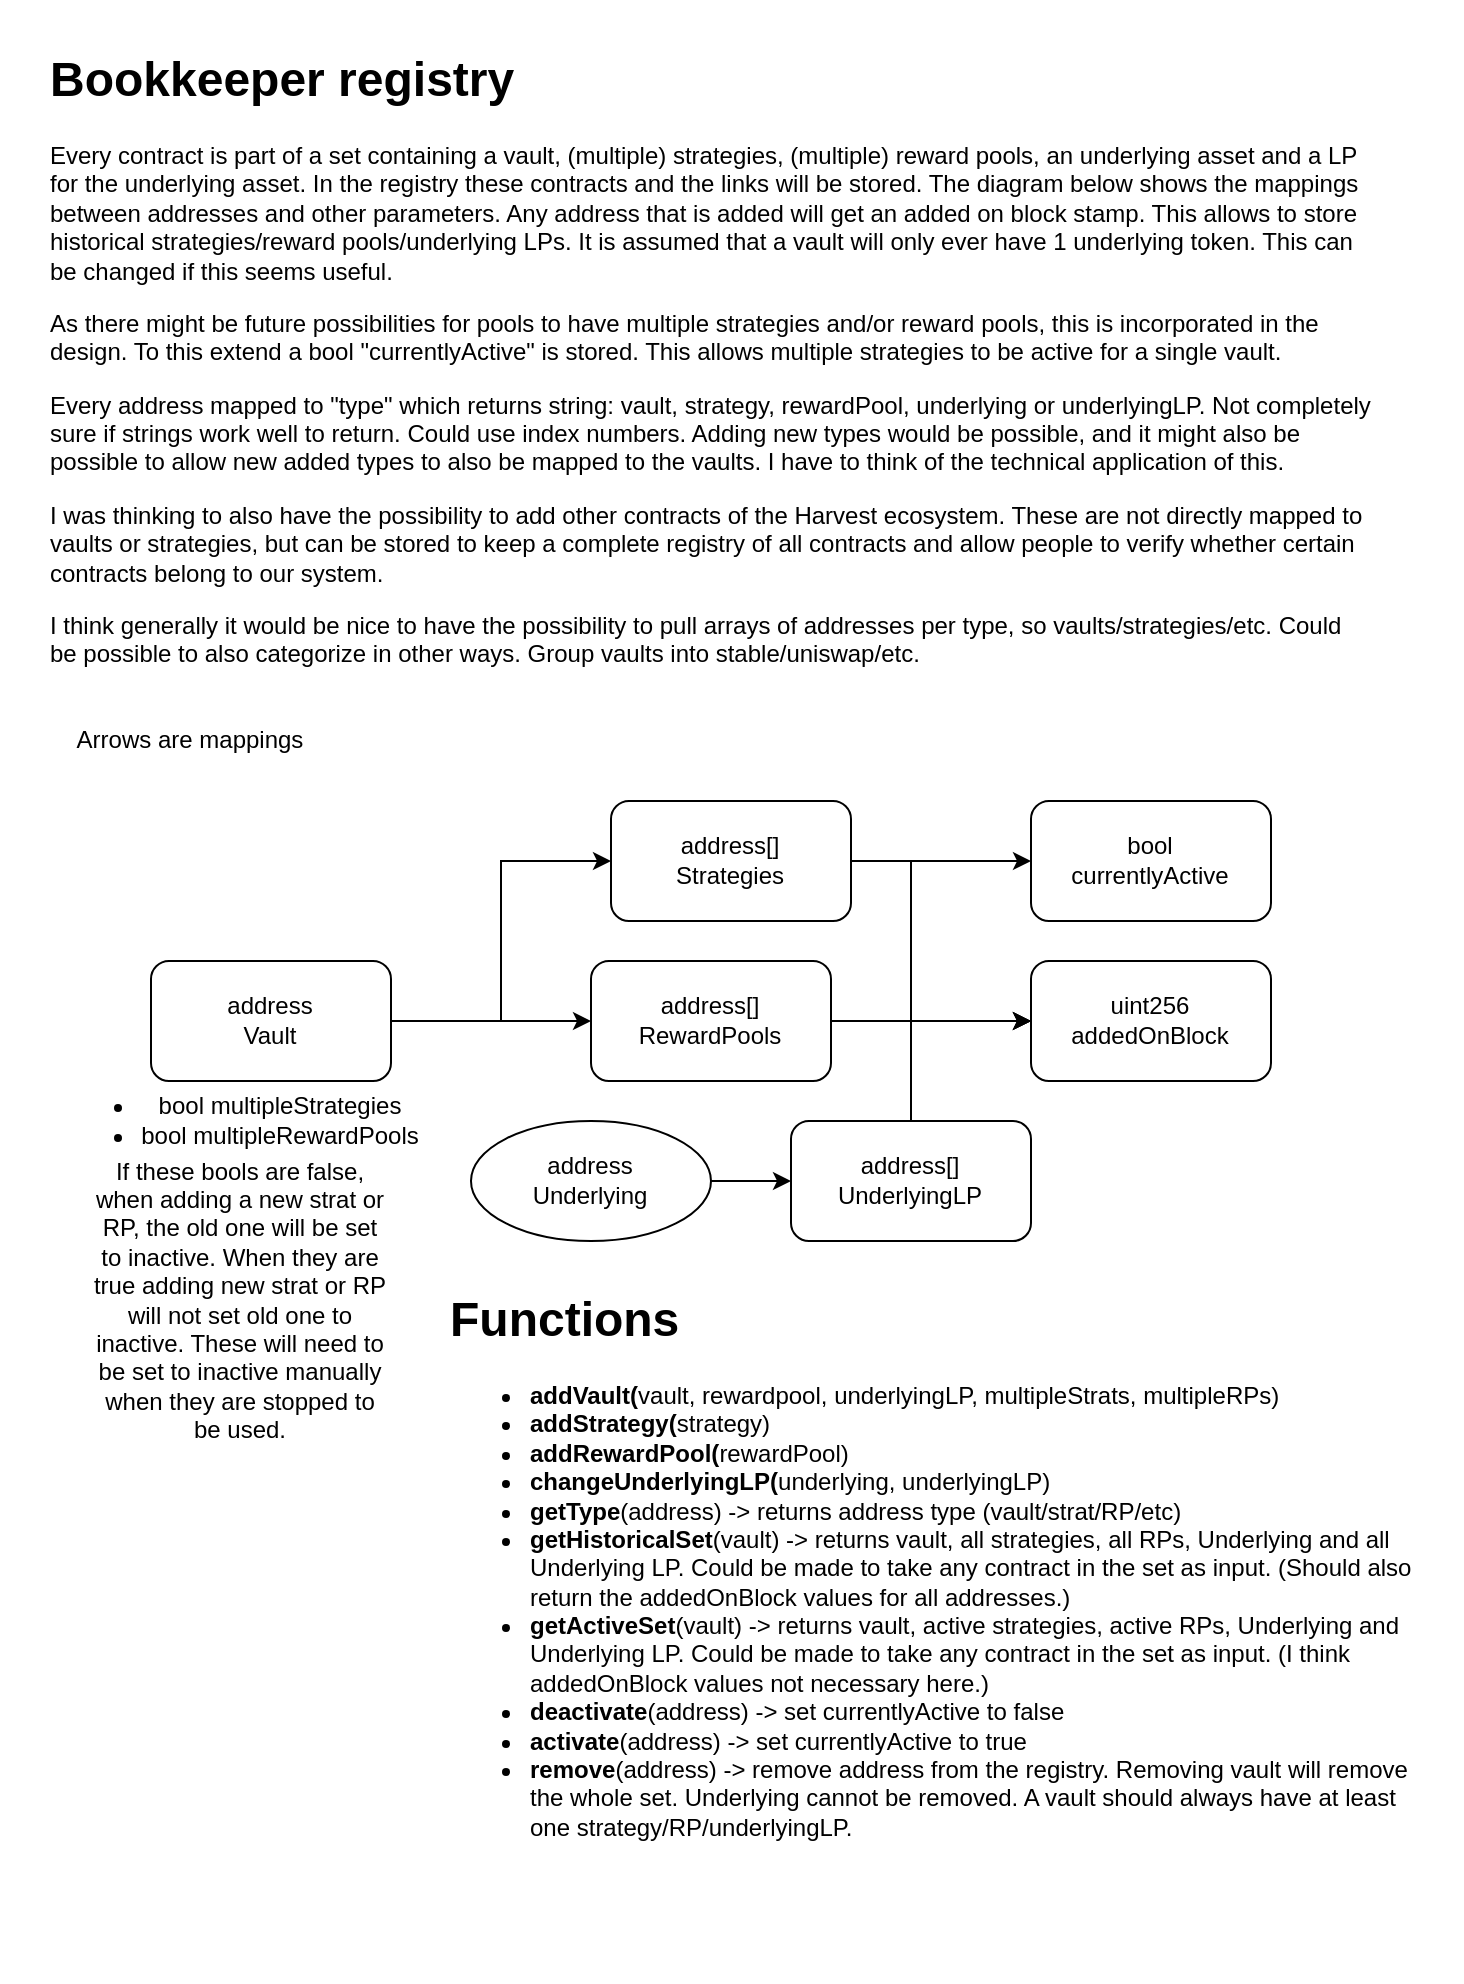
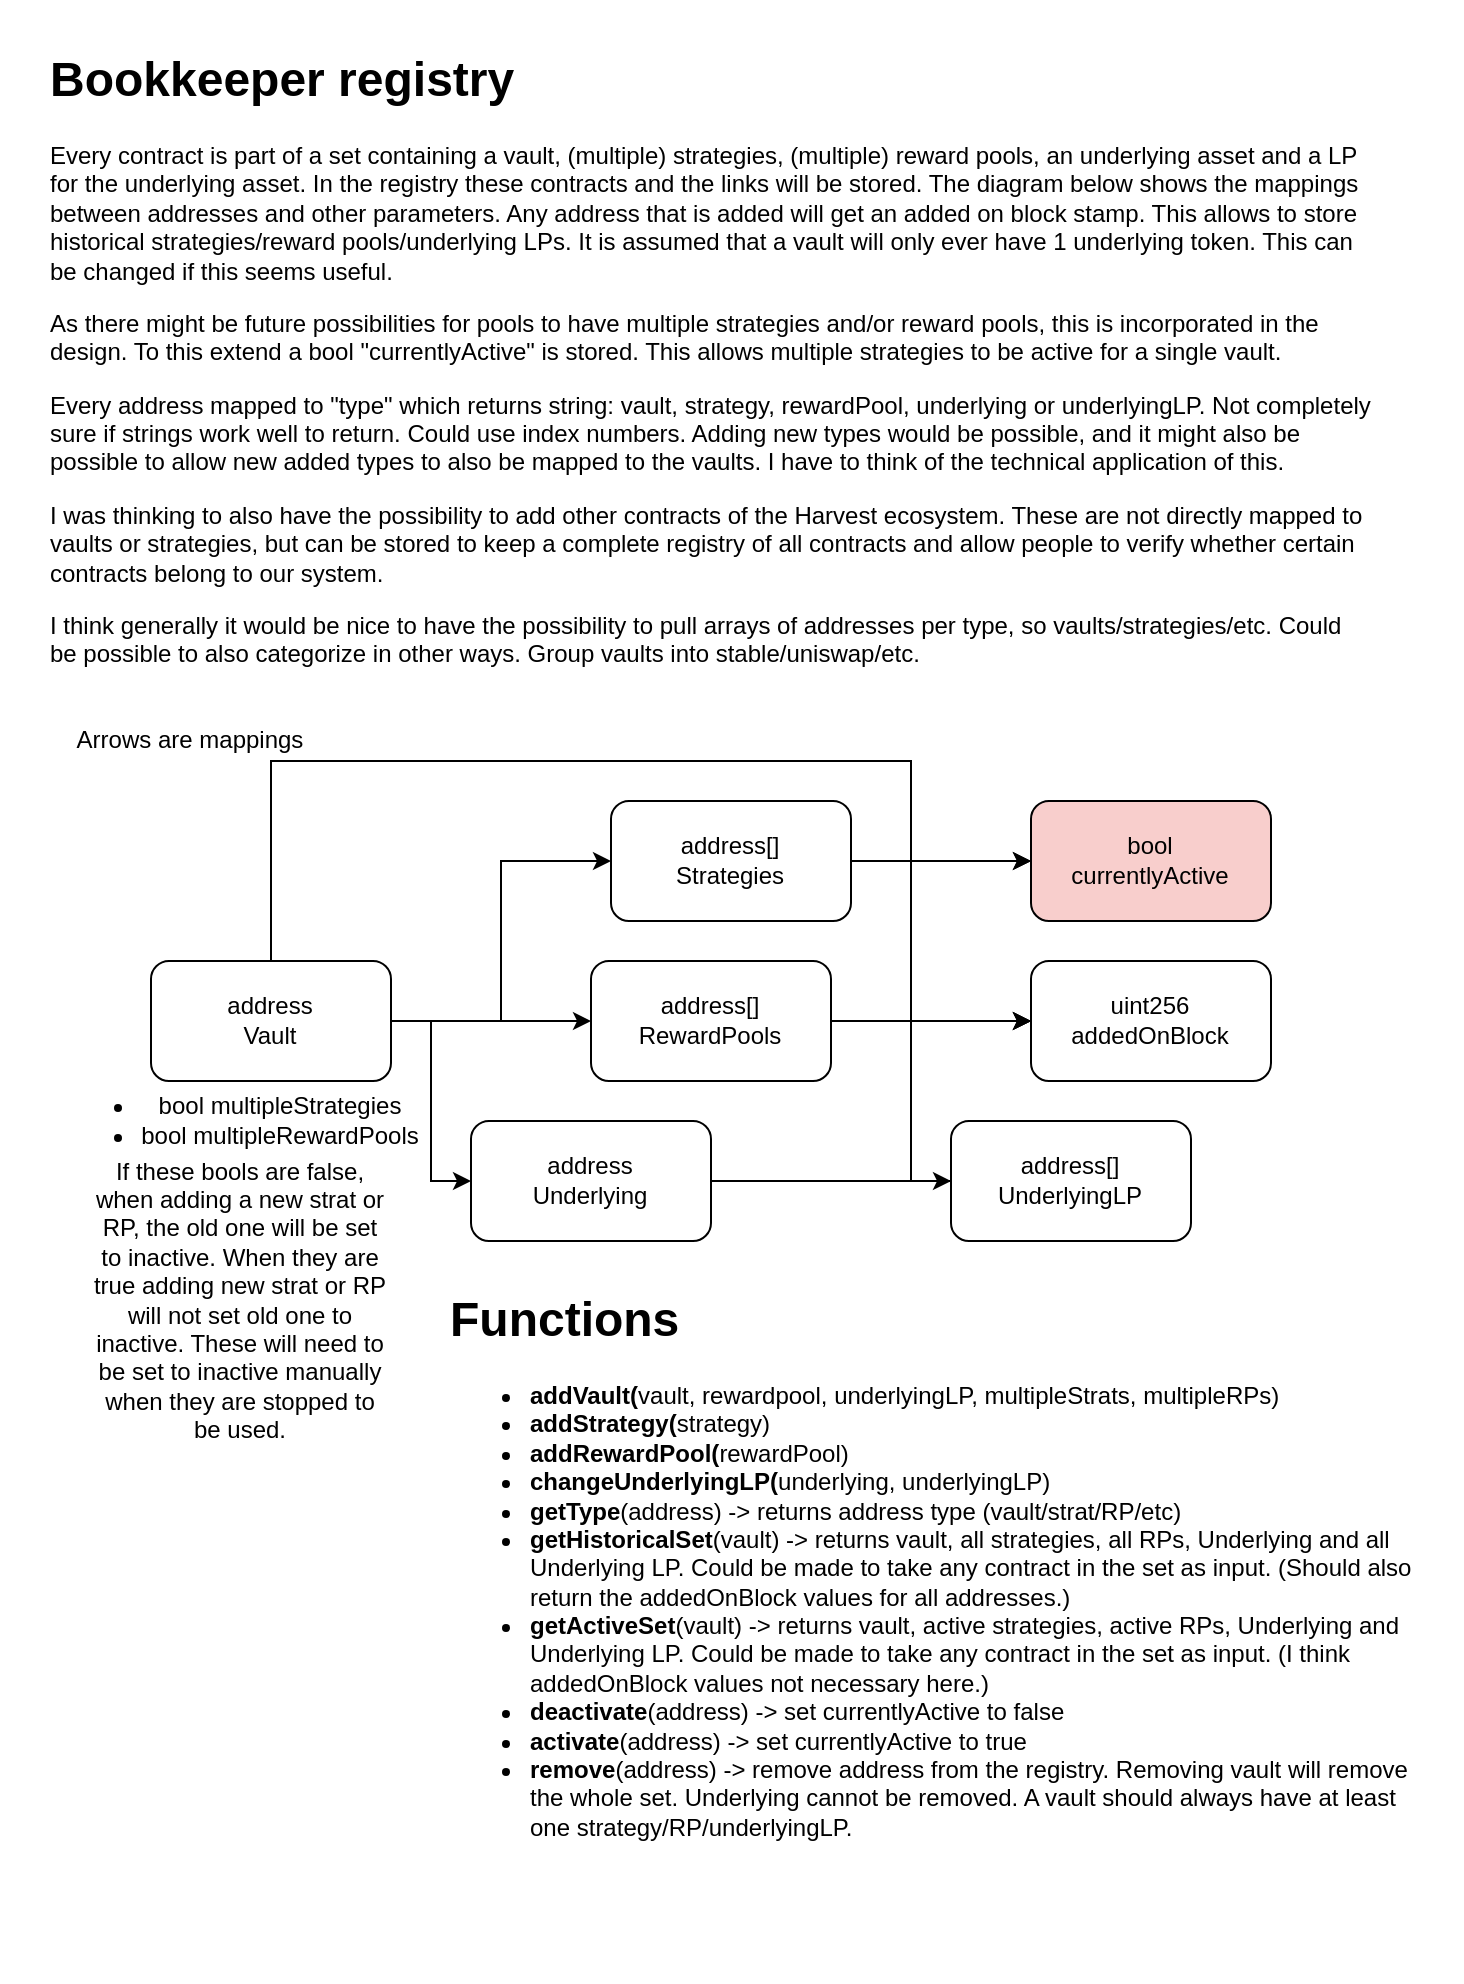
none -> (539, 761)
(1151, 861) -> (1151, 861)
none -> (431, 1116)
(591, 1181) -> (591, 1181)
(911, 1181) -> (1071, 1181)
